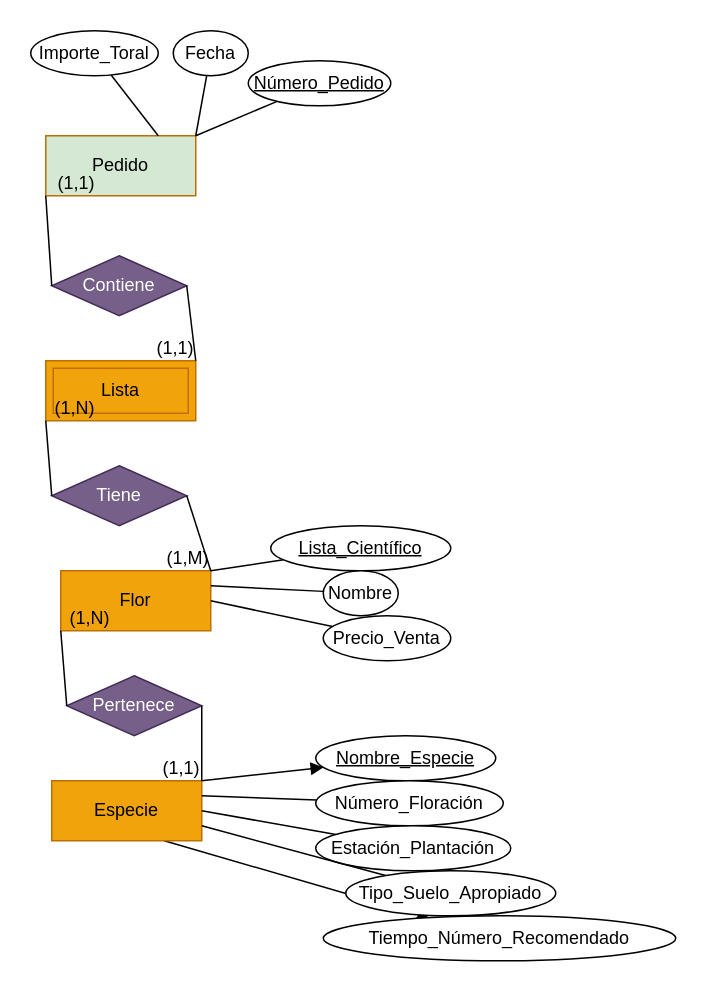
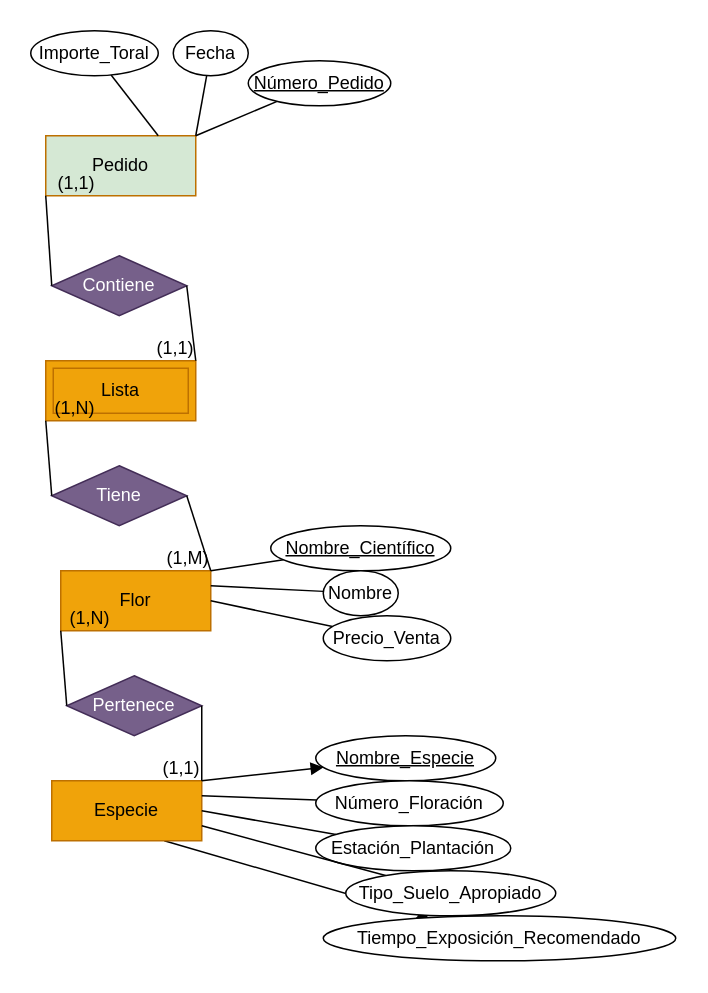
(361, 548) -> (361, 548)
(500, 938) -> (500, 938)
